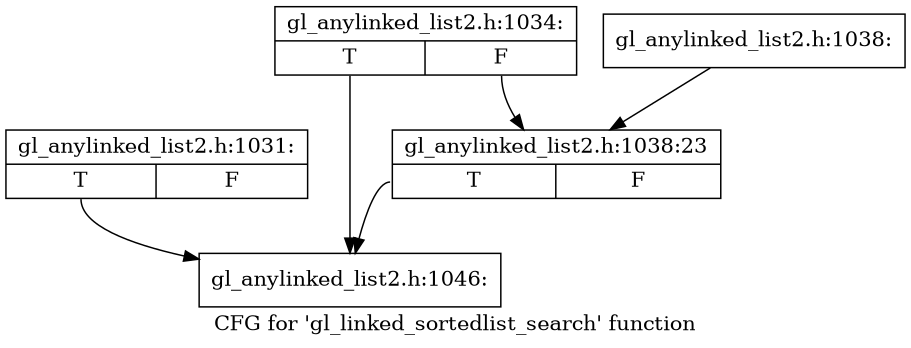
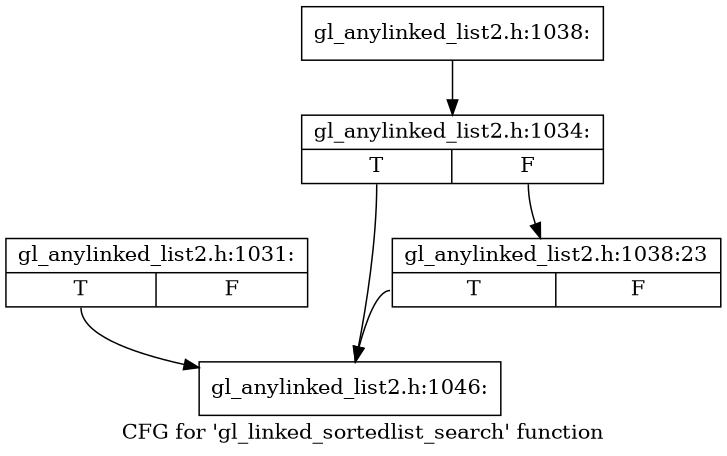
(667, 95) -> (453, 80)
